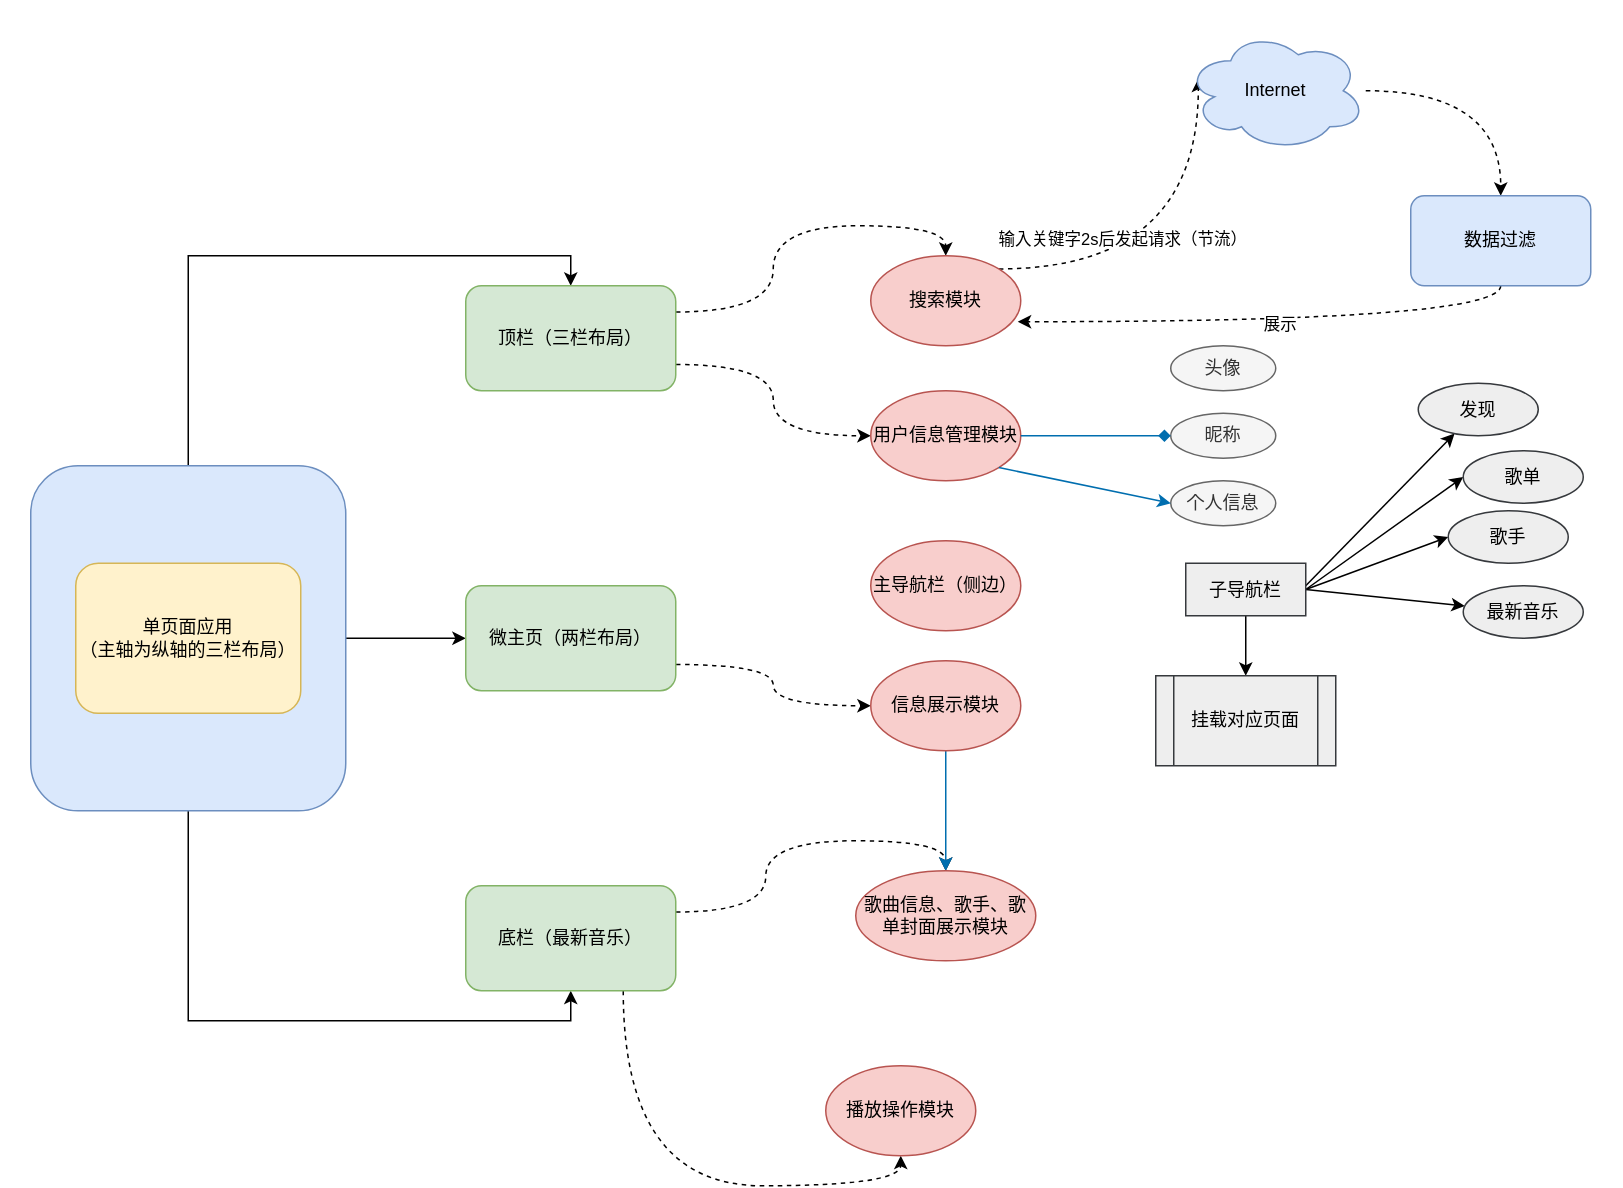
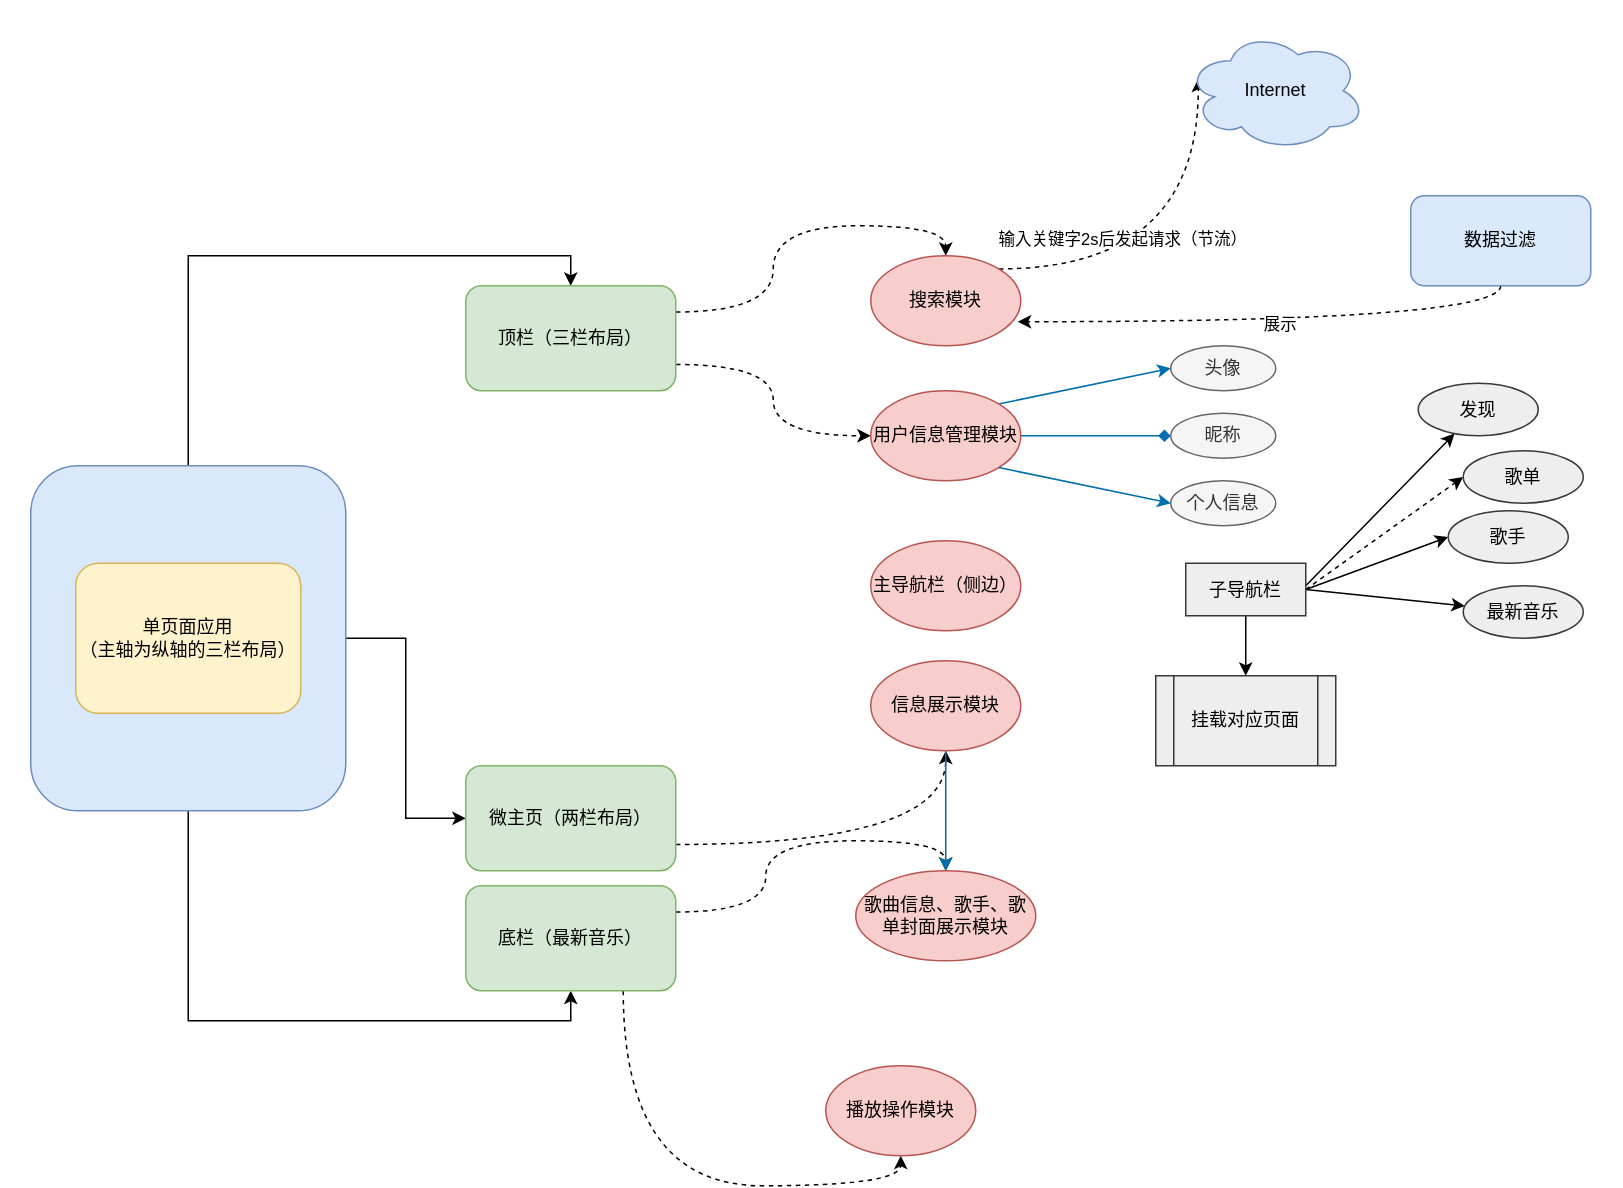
(1457, 109) -> none
none -> (1080, 387)
(1382, 535) -> (1382, 535)
(571, 638) -> (571, 818)
